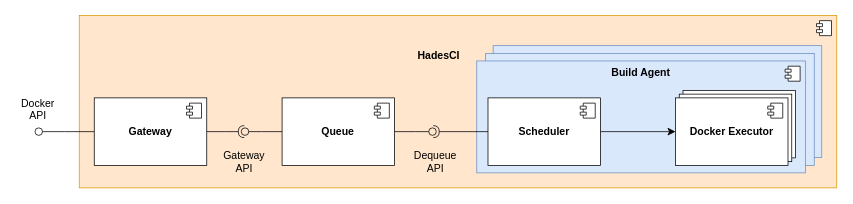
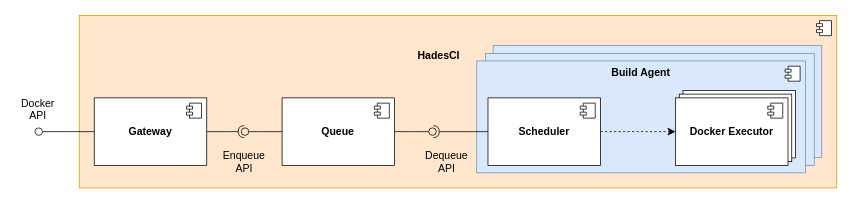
(635, 132) -> (635, 132)
(244, 162) -> (244, 162)
(435, 162) -> (446, 162)
